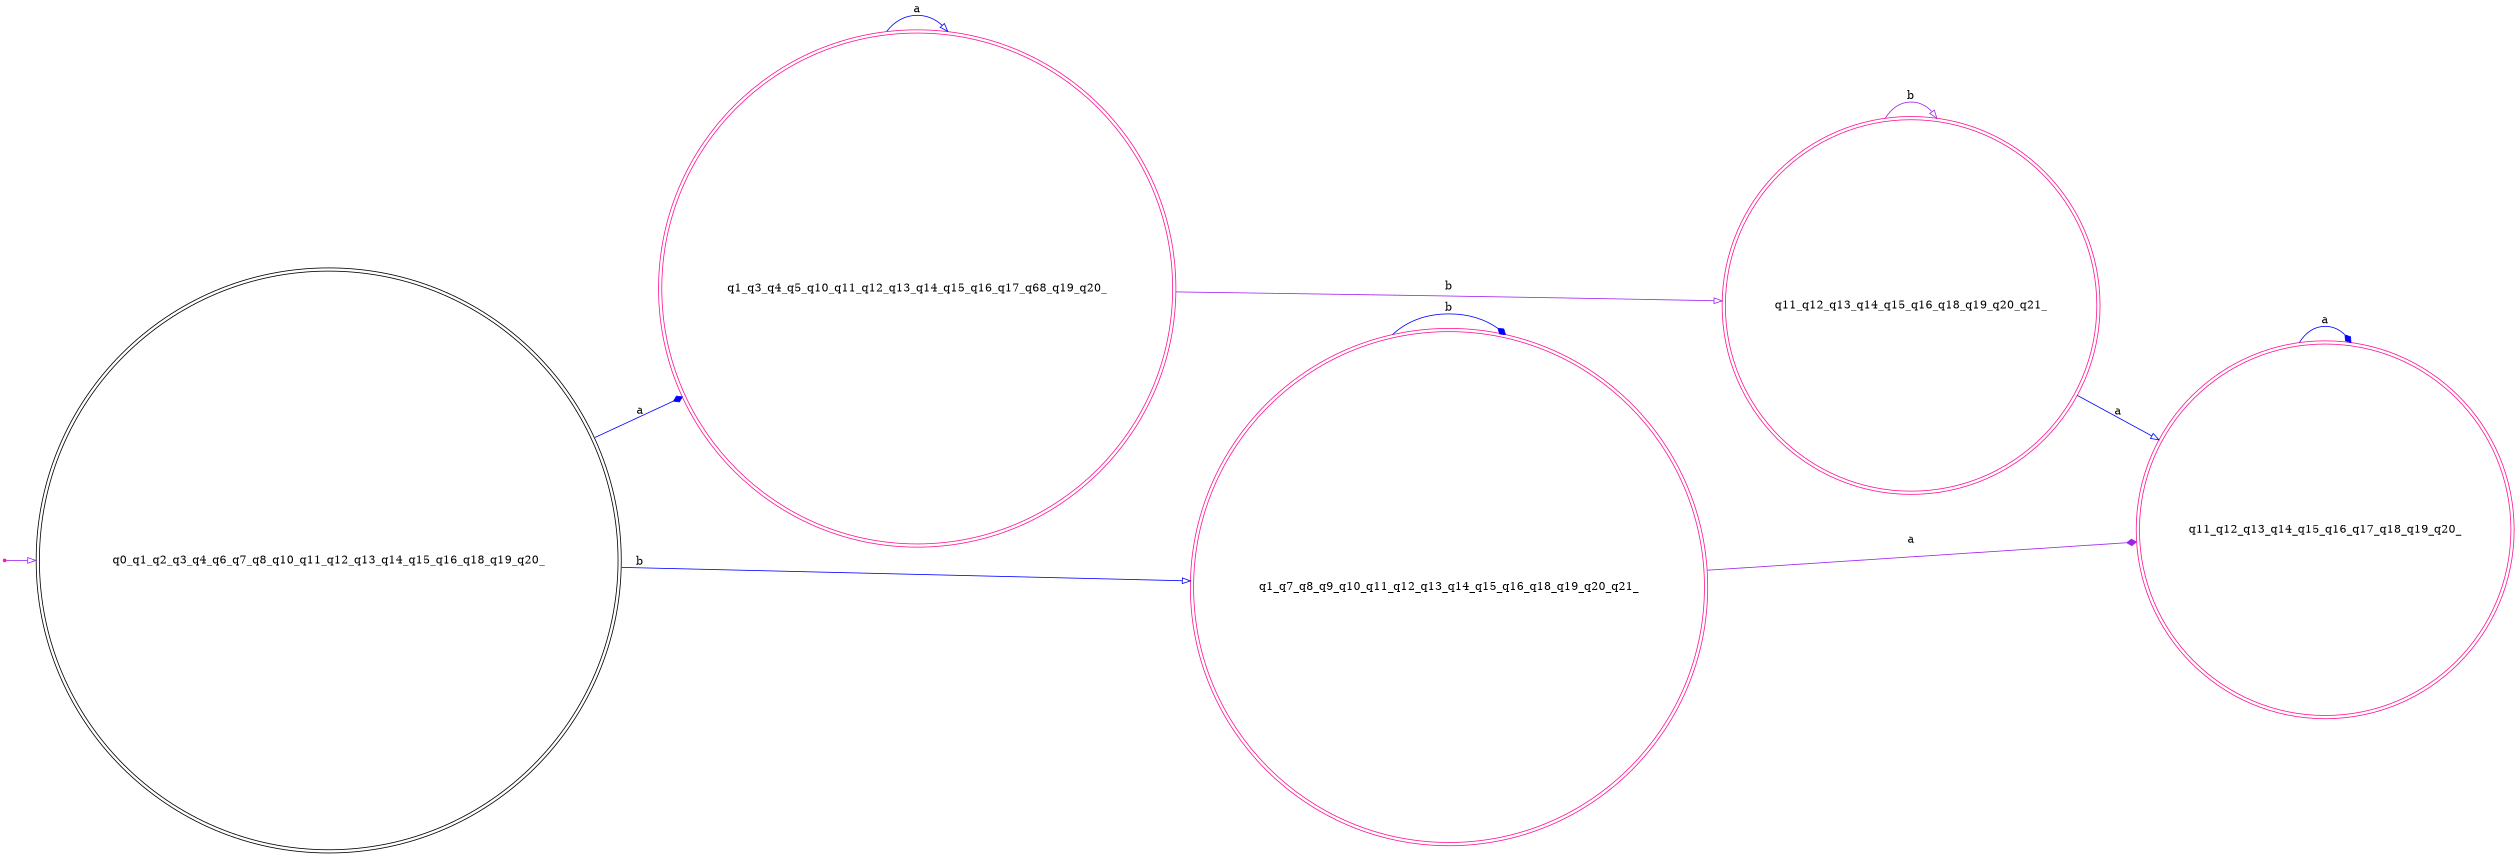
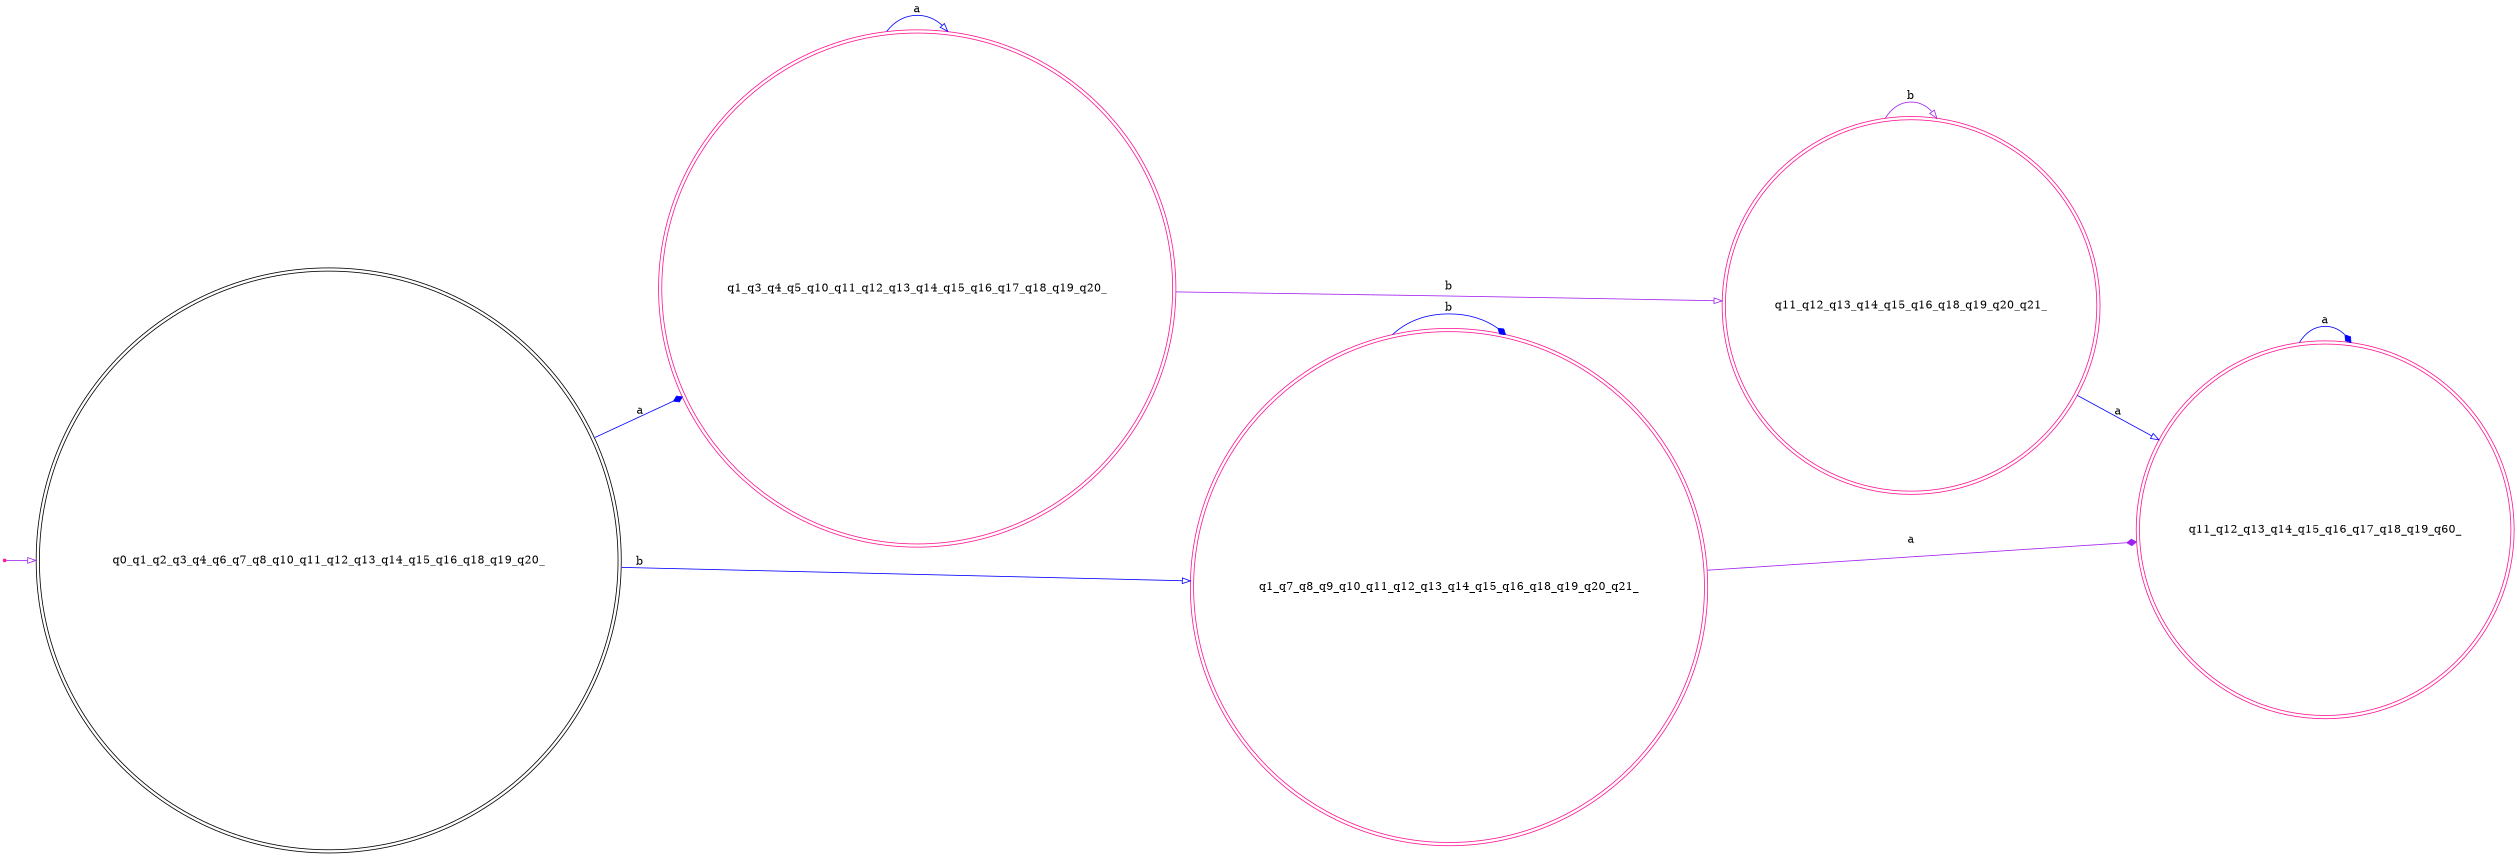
(917, 289) -> (917, 289)
(2325, 530) -> (2325, 530)
